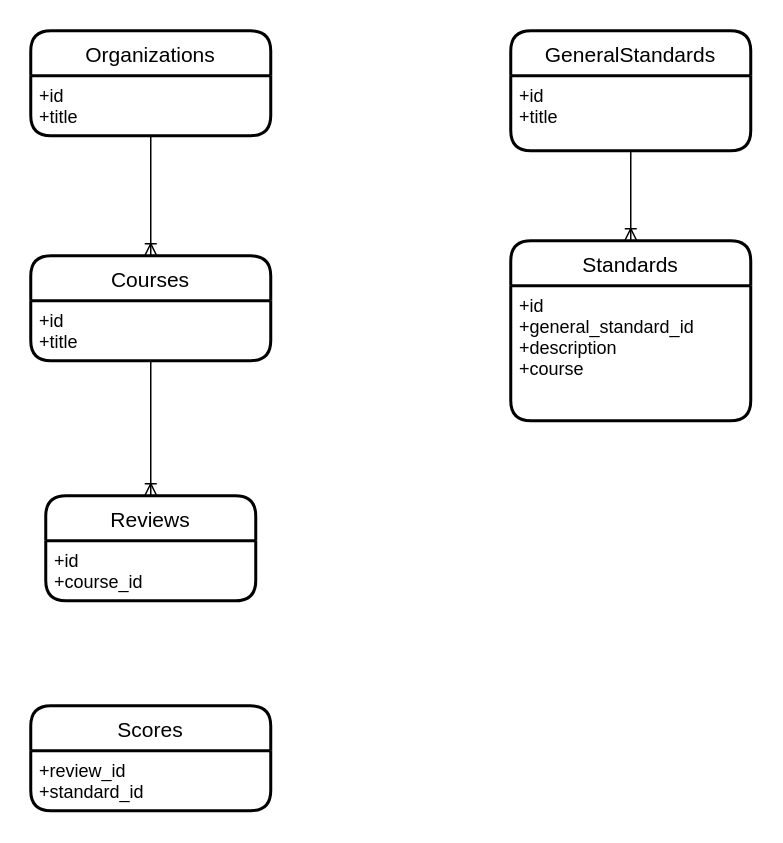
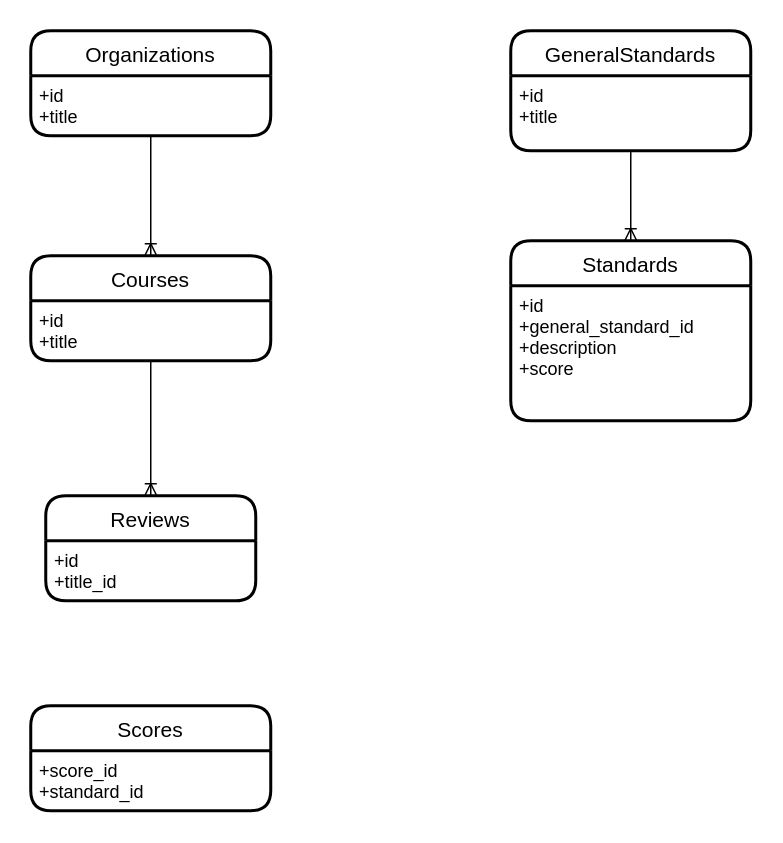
(532, 306) -> (532, 306)
(67, 561) -> (67, 561)
(85, 771) -> (82, 771)
